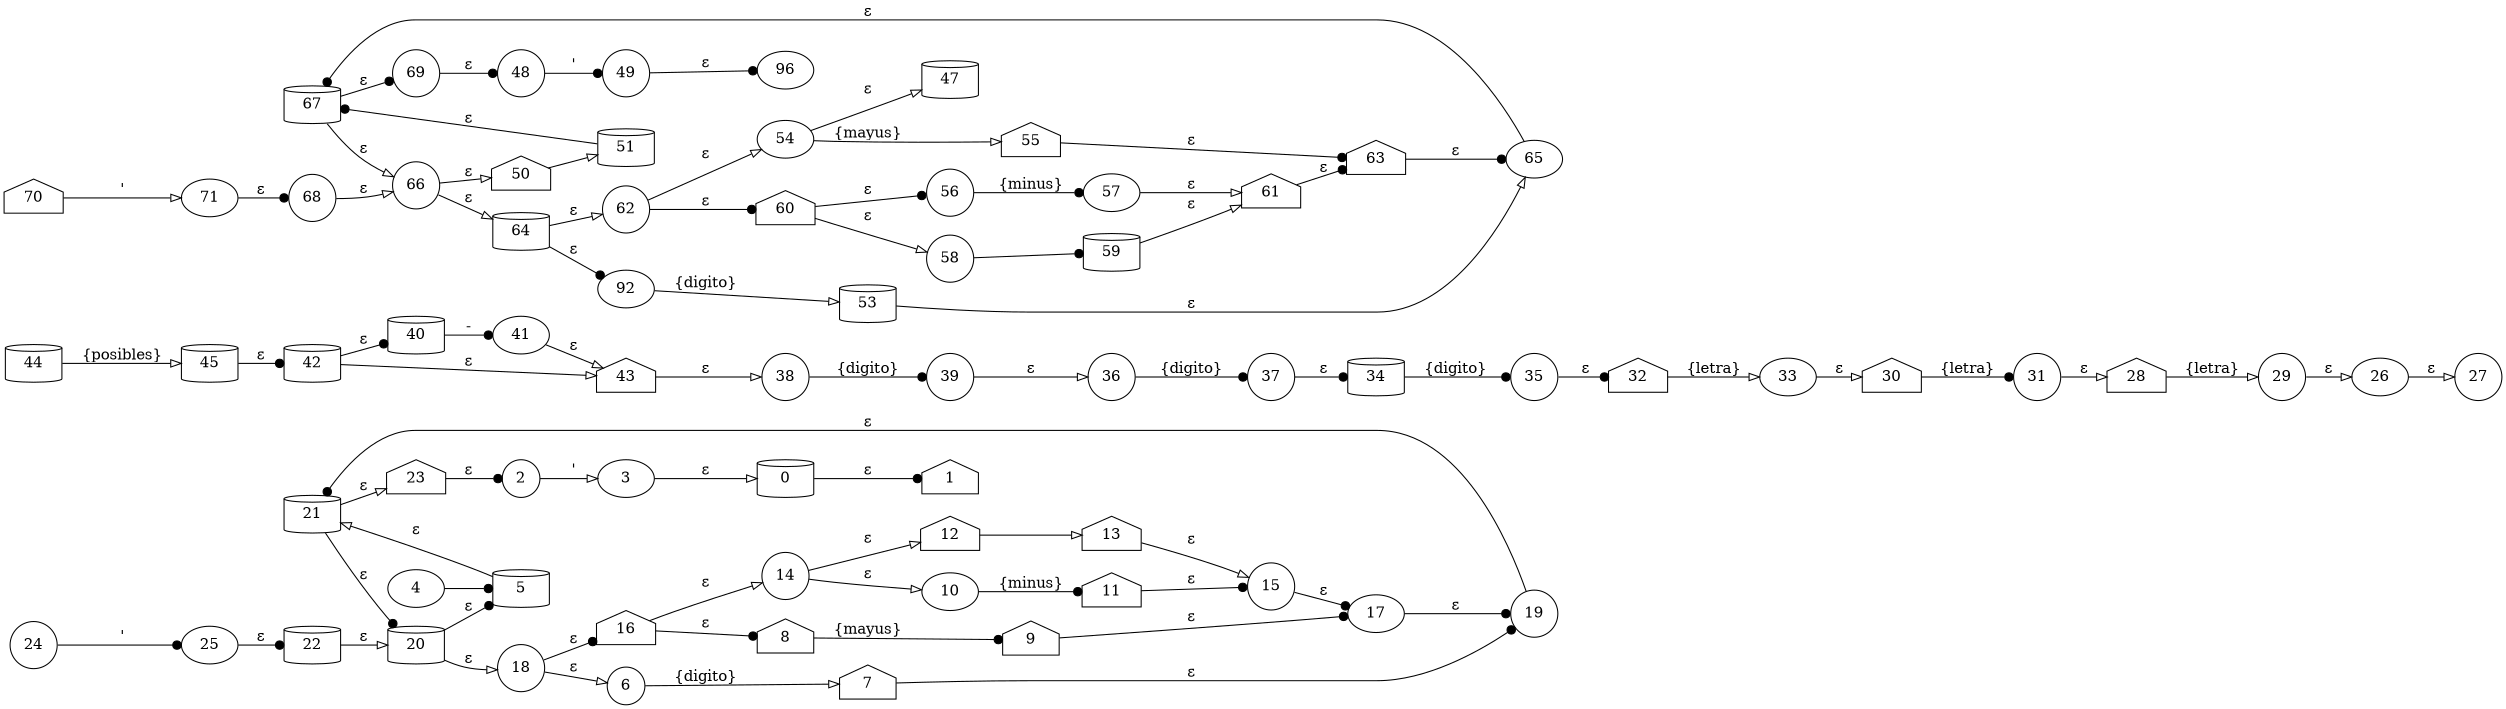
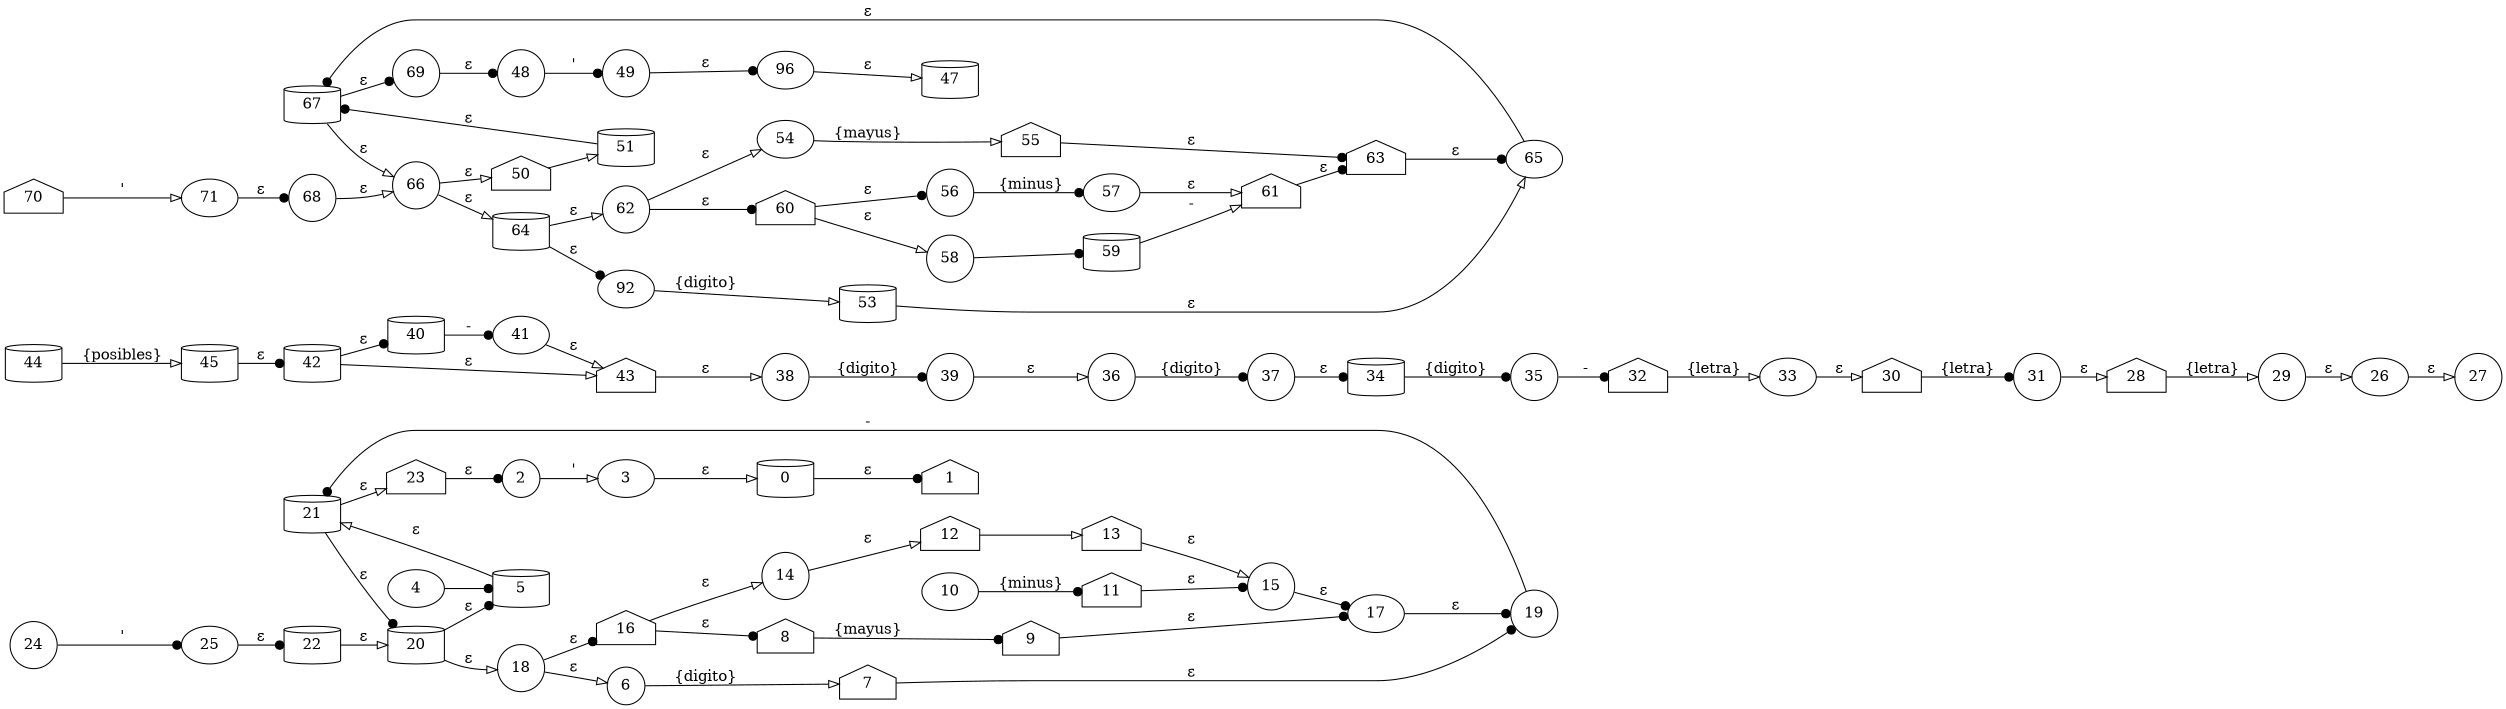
(861, 112) -> (863, 75)
(1191, 205) -> (1191, 205)
(1586, 369) -> (1586, 369)
(868, 423) -> (868, 423)
(860, 585) -> none
